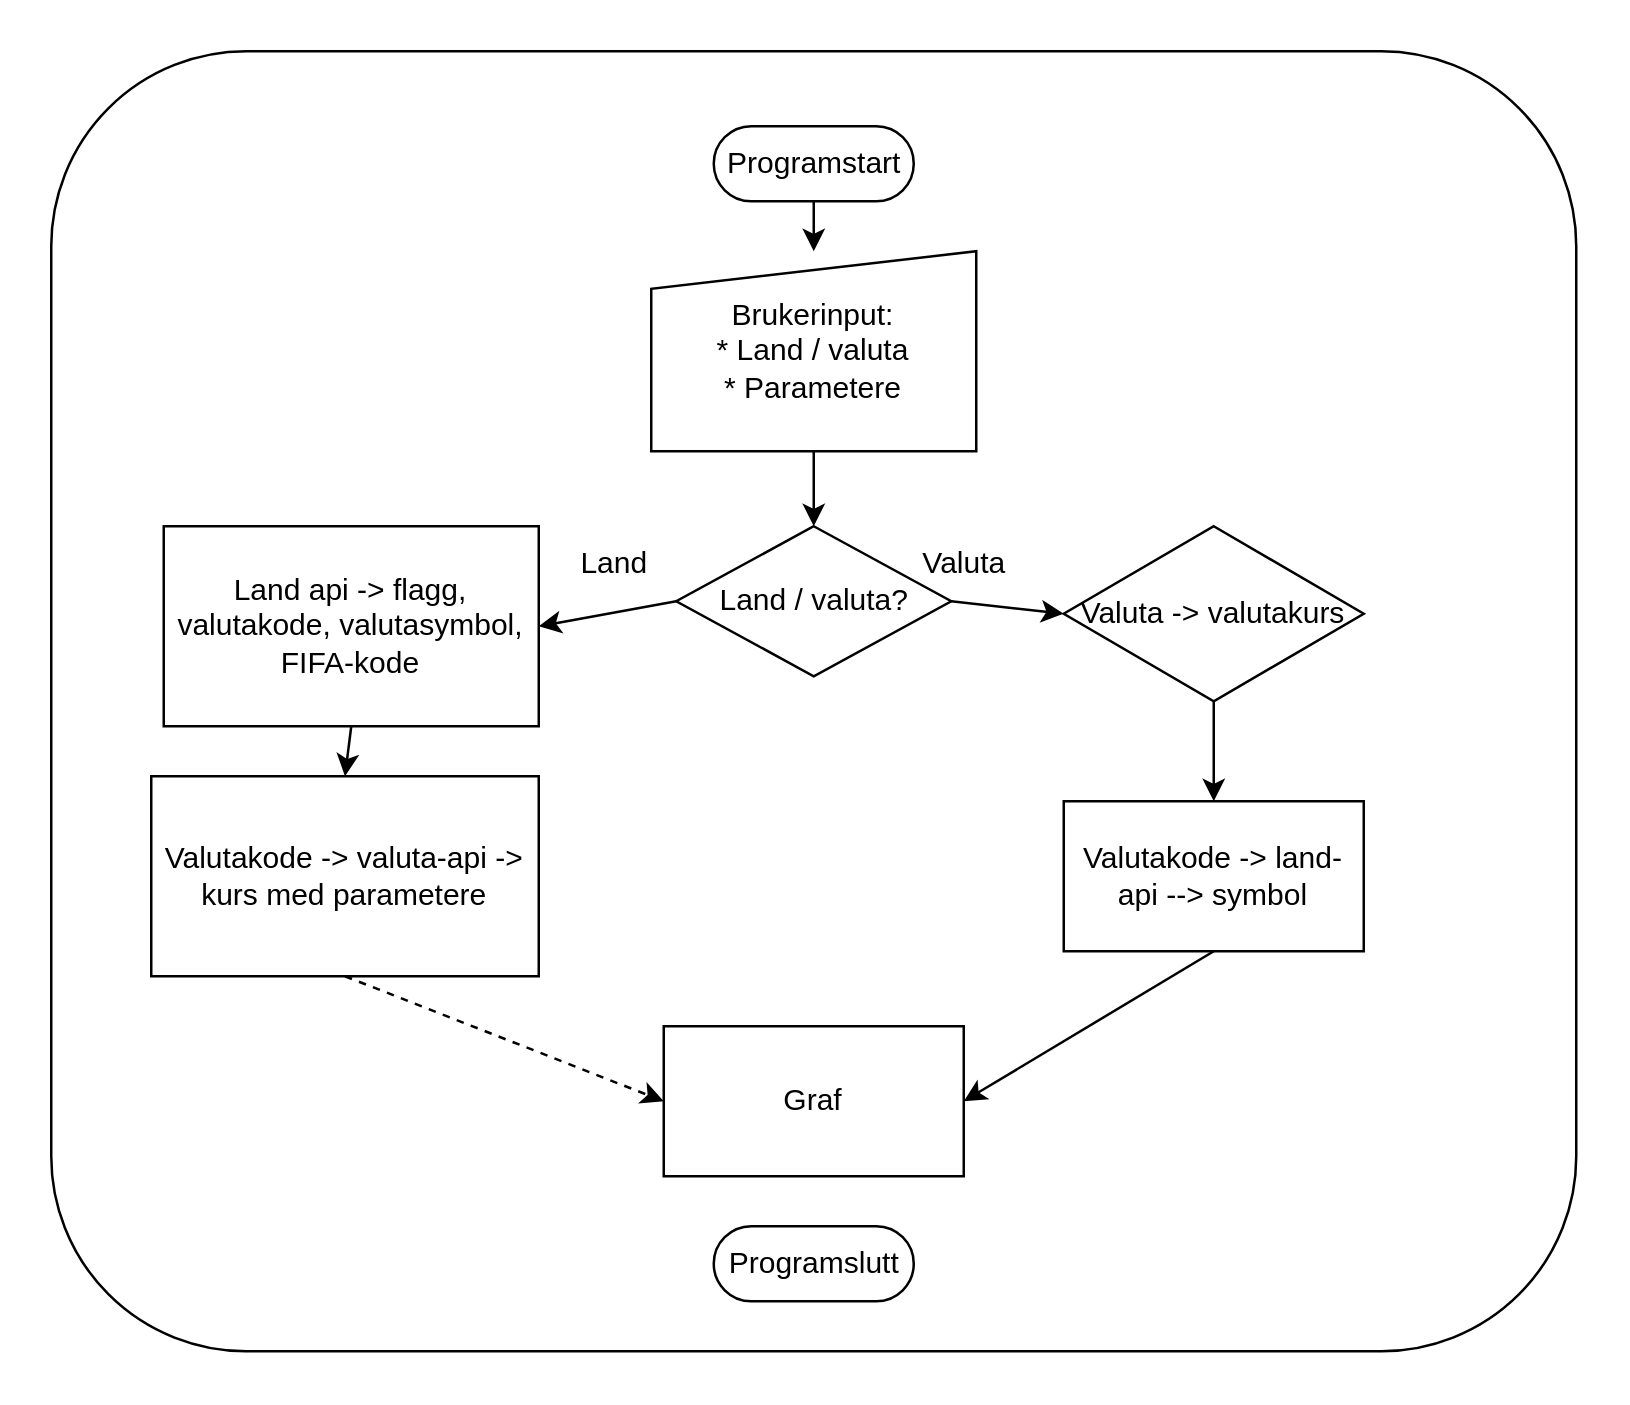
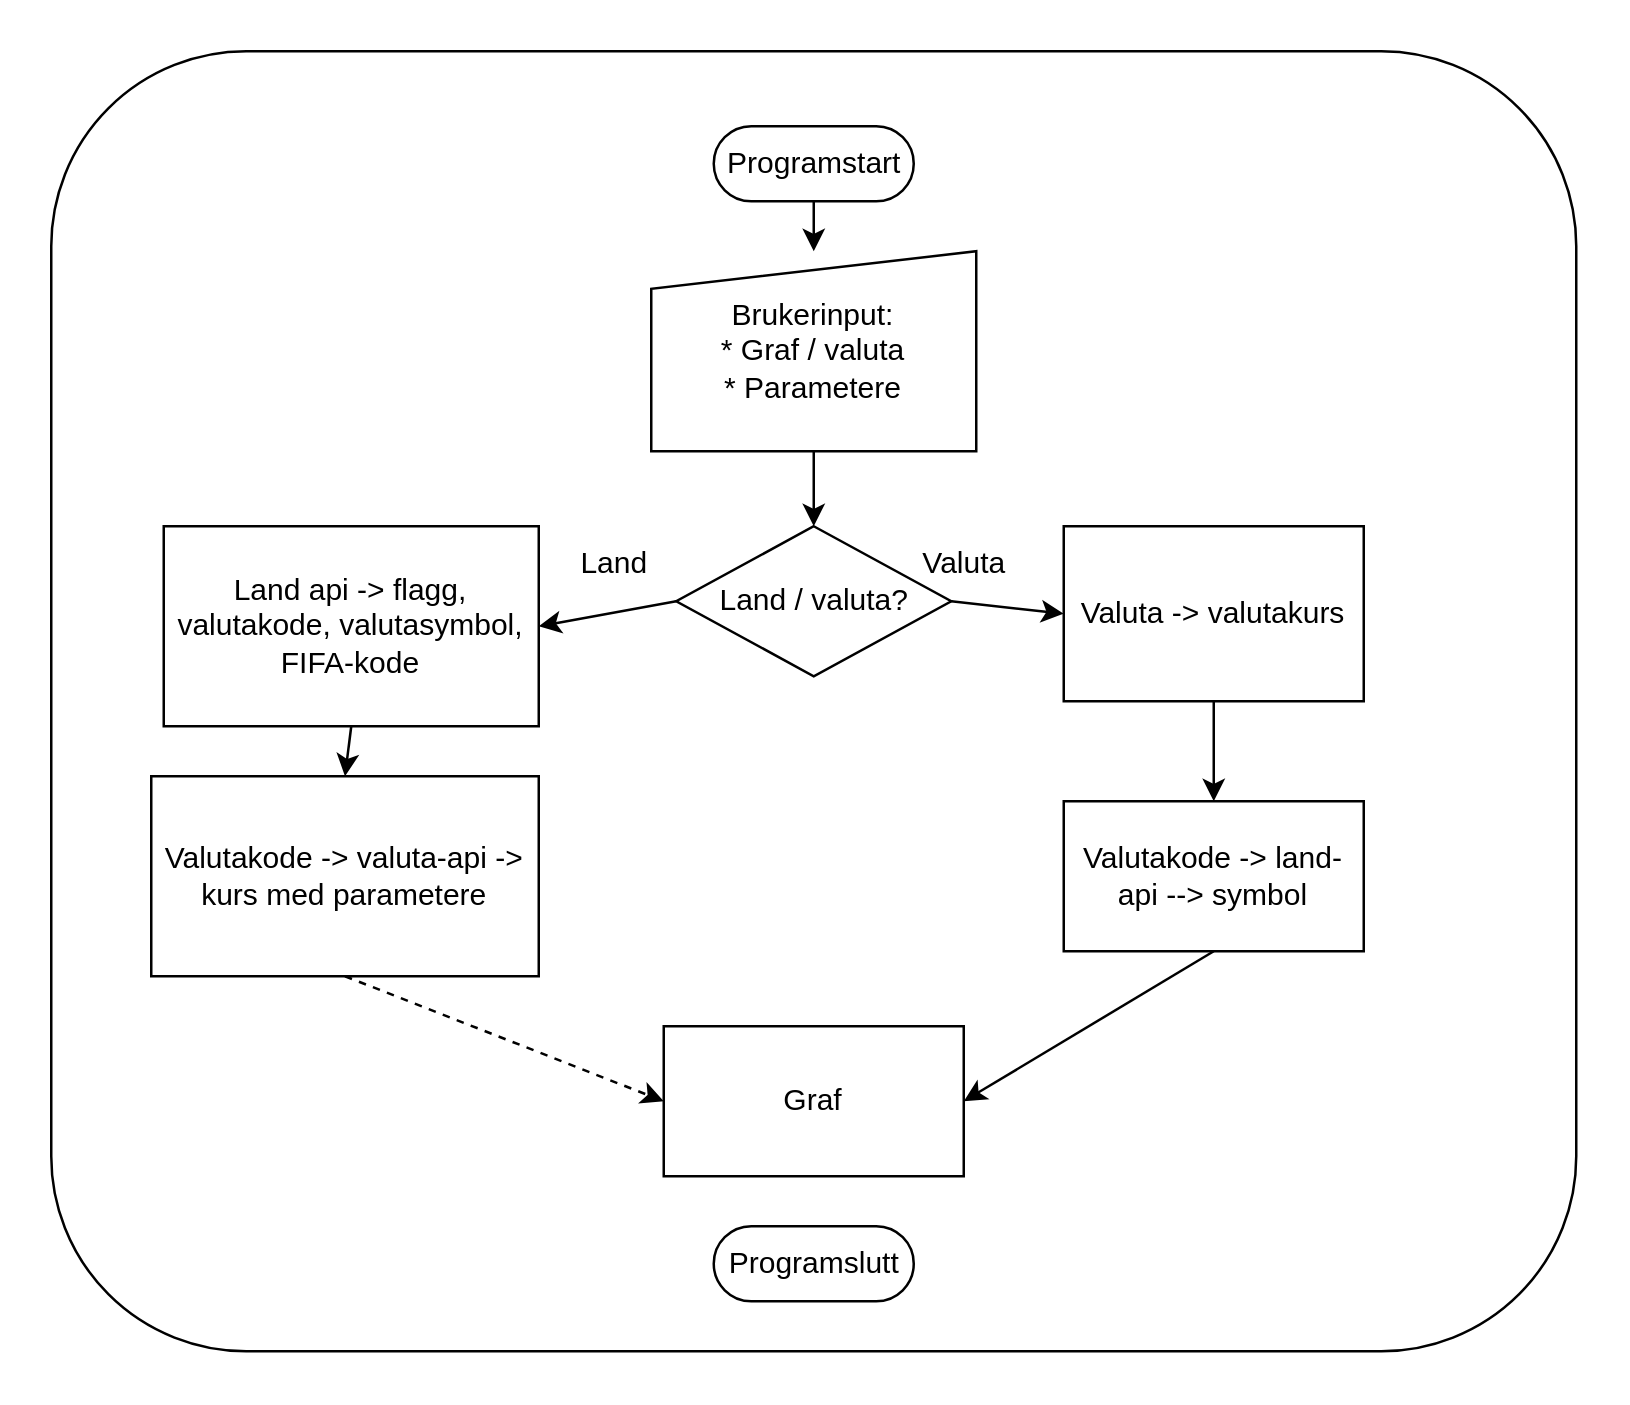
(814, 351) -> (814, 351)
(1214, 614) -> (1214, 614)
